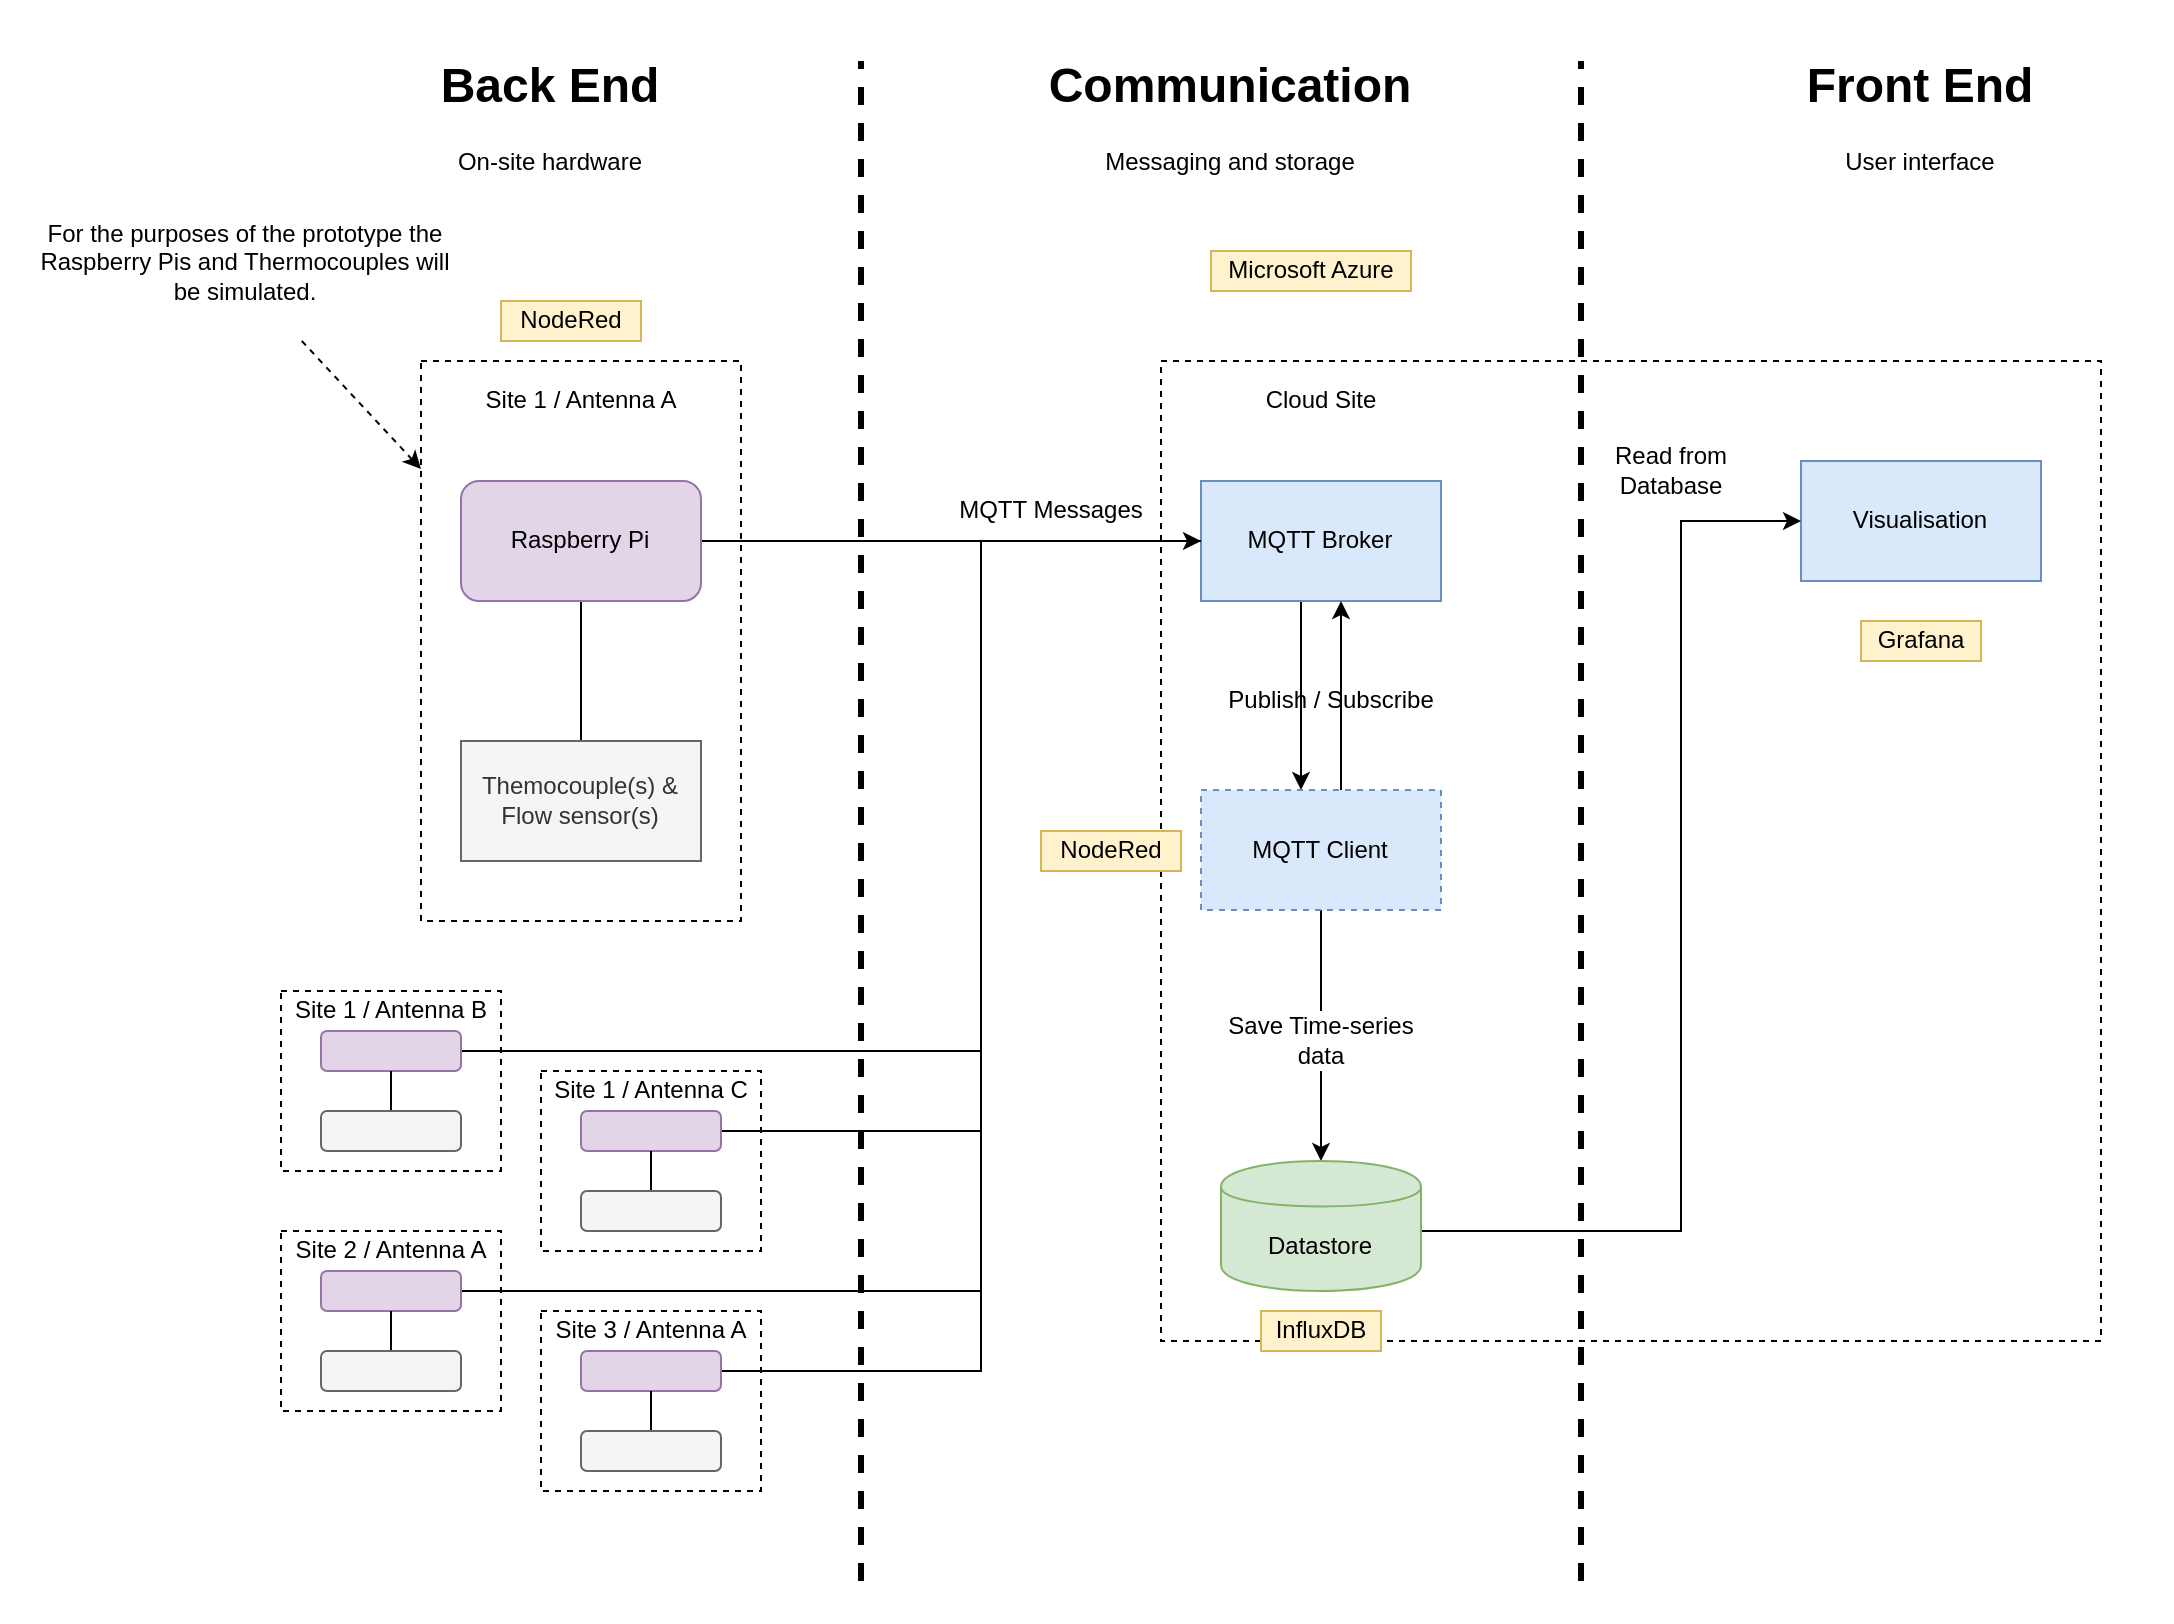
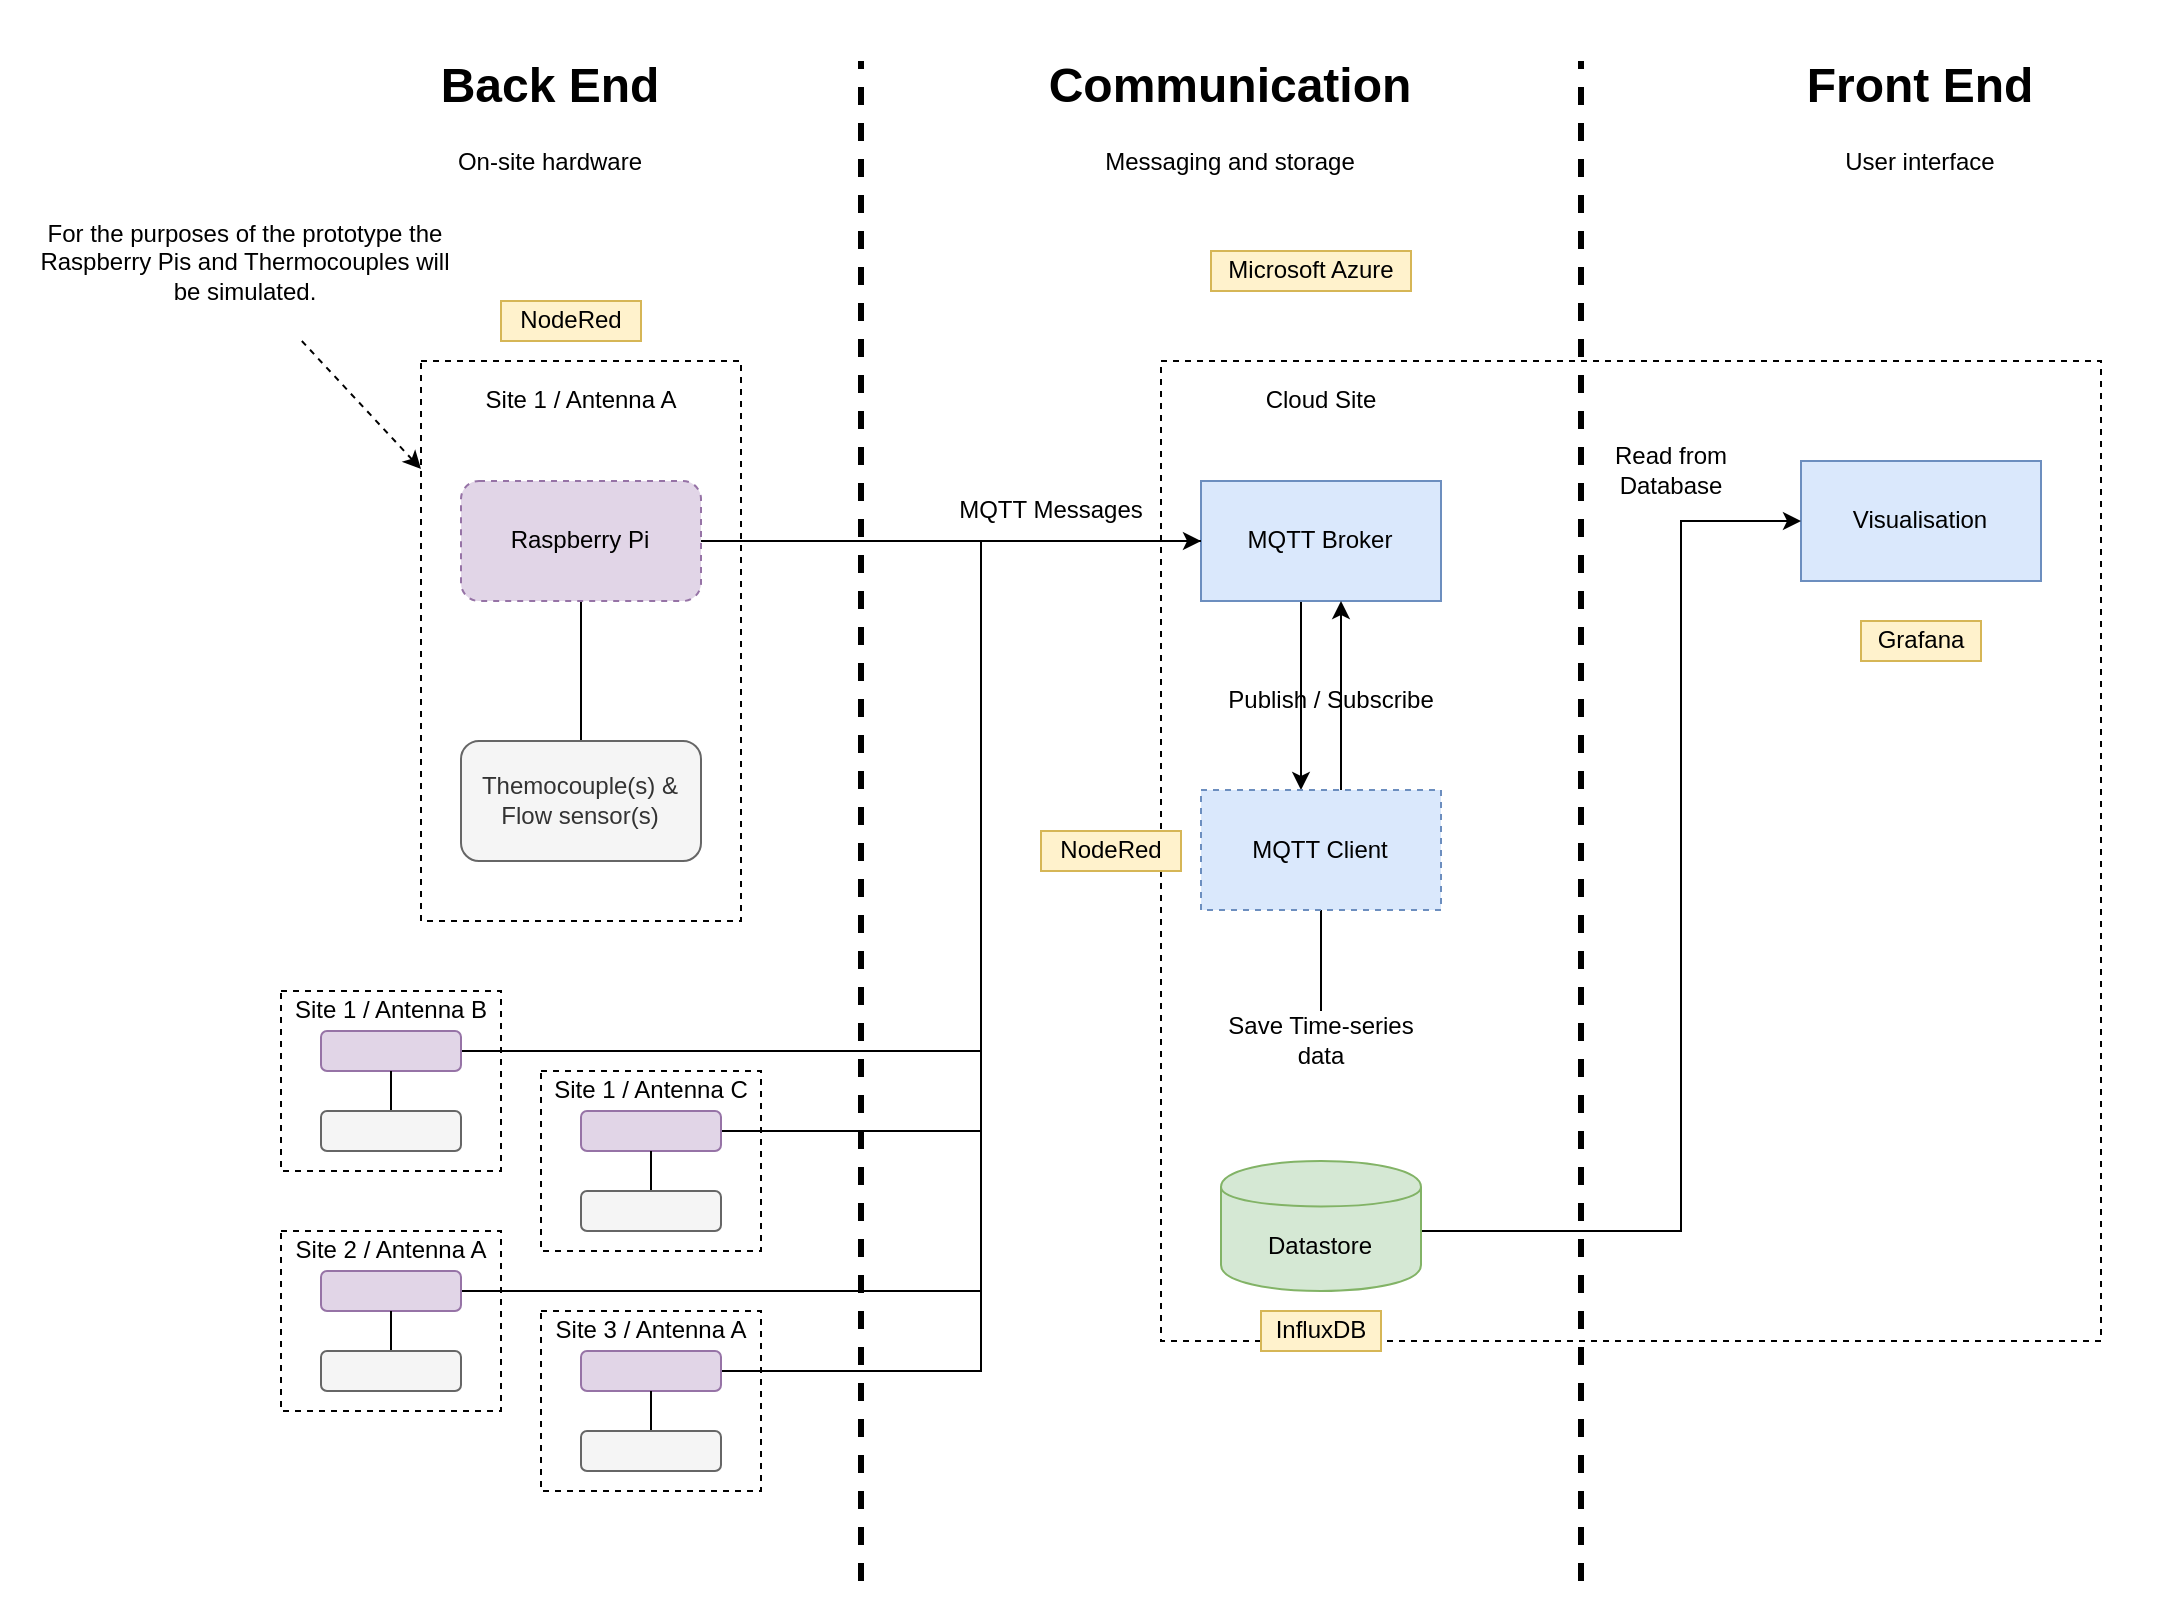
(581, 541) -> (581, 541)
(581, 801) -> (581, 801)
(1321, 1109) -> none
